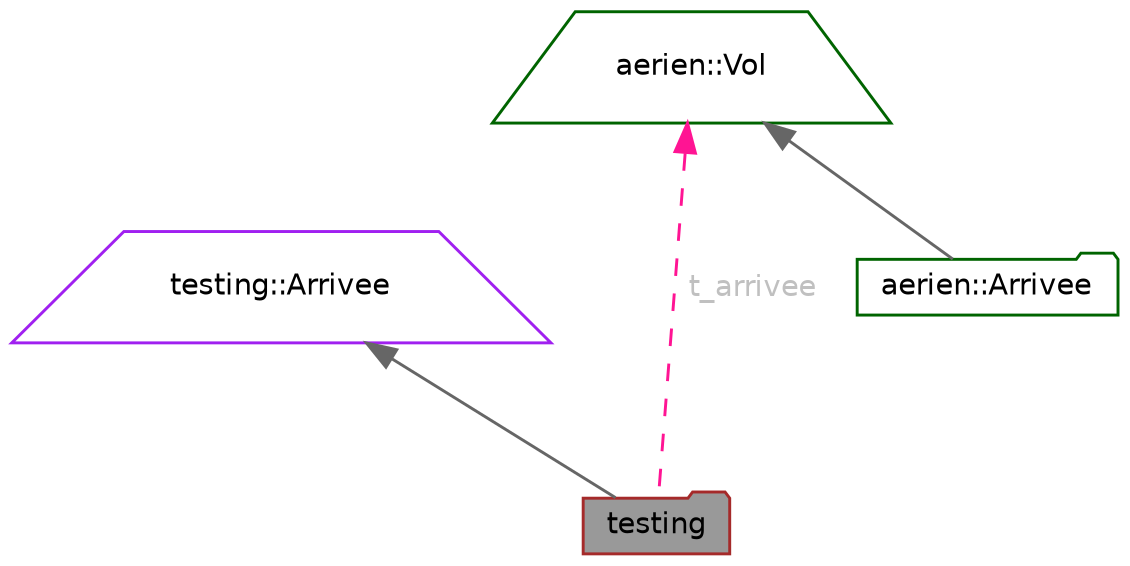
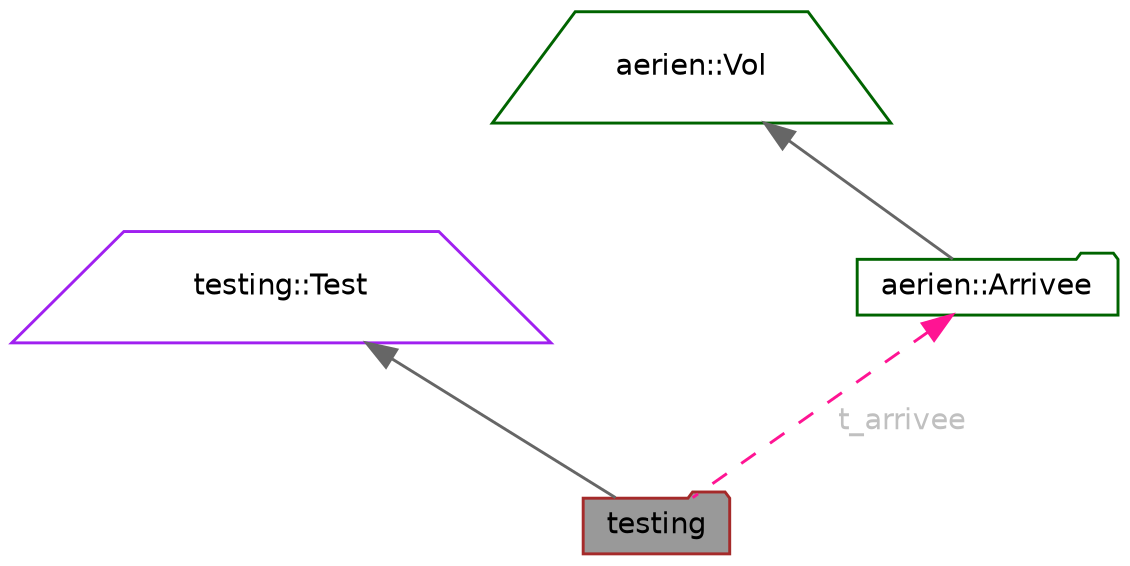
(281, 287) -> (281, 287)
(672, 325) -> (810, 415)
